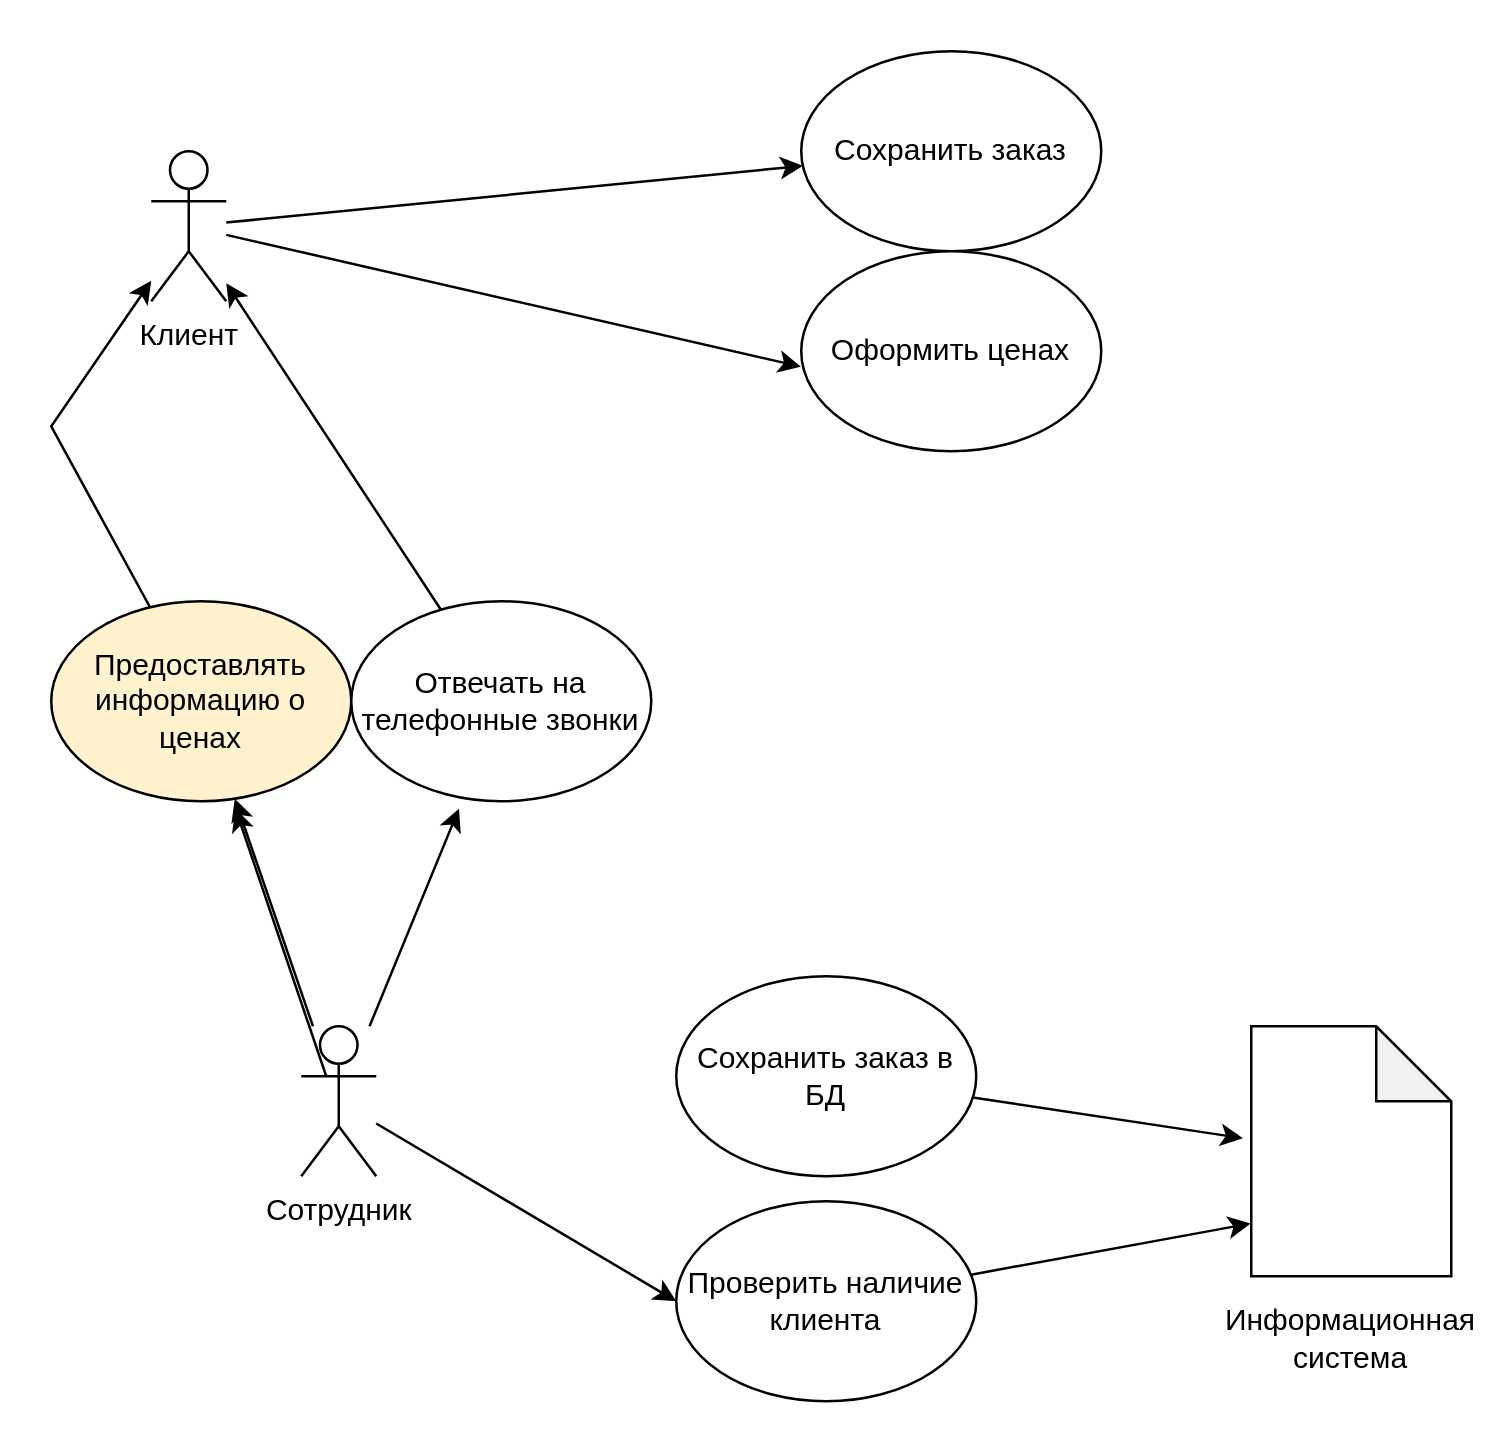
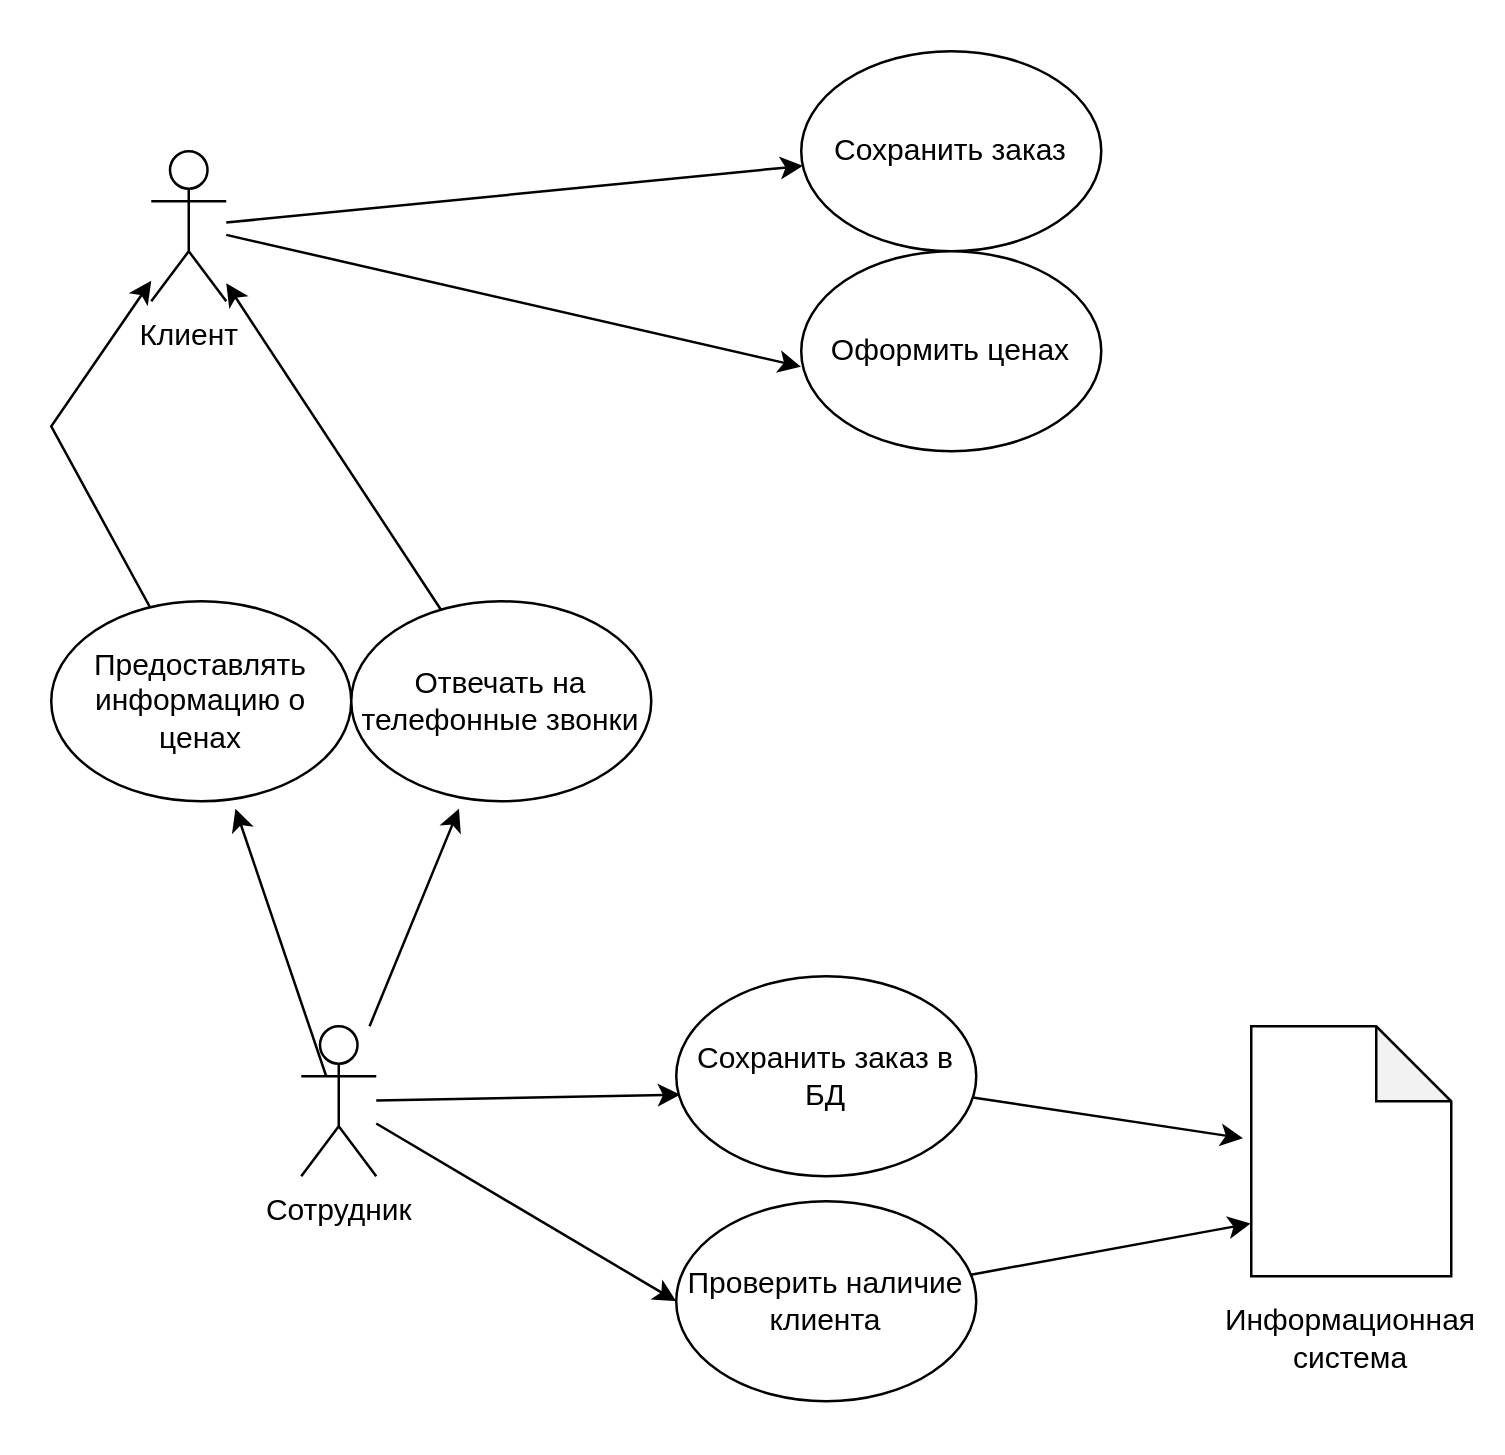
(201, 701) -> (201, 701)
(303, 997) -> (520, 1098)
